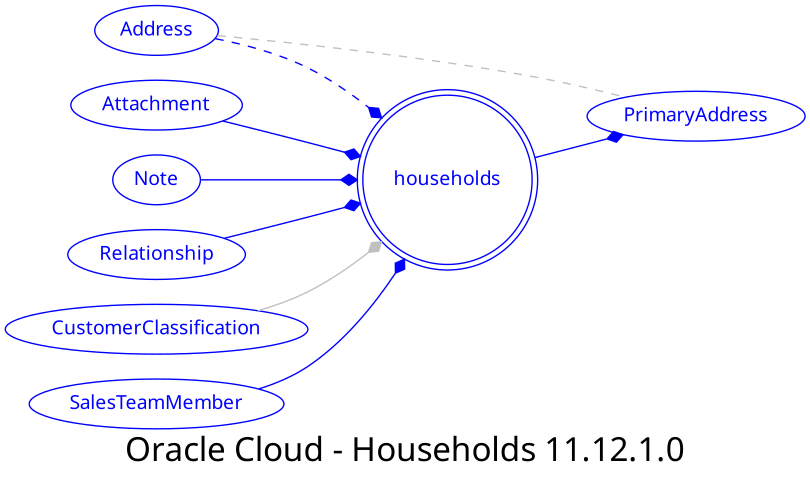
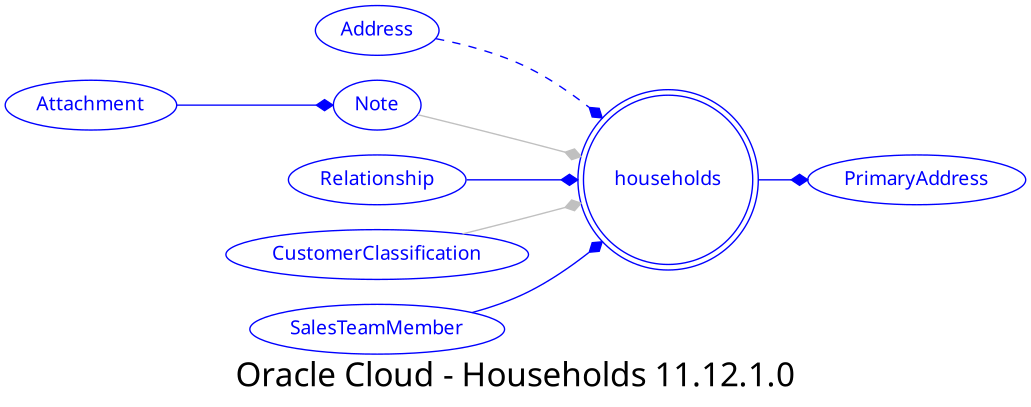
(423, 59) -> none
(284, 136) -> (246, 105)
(271, 180) -> (492, 133)
